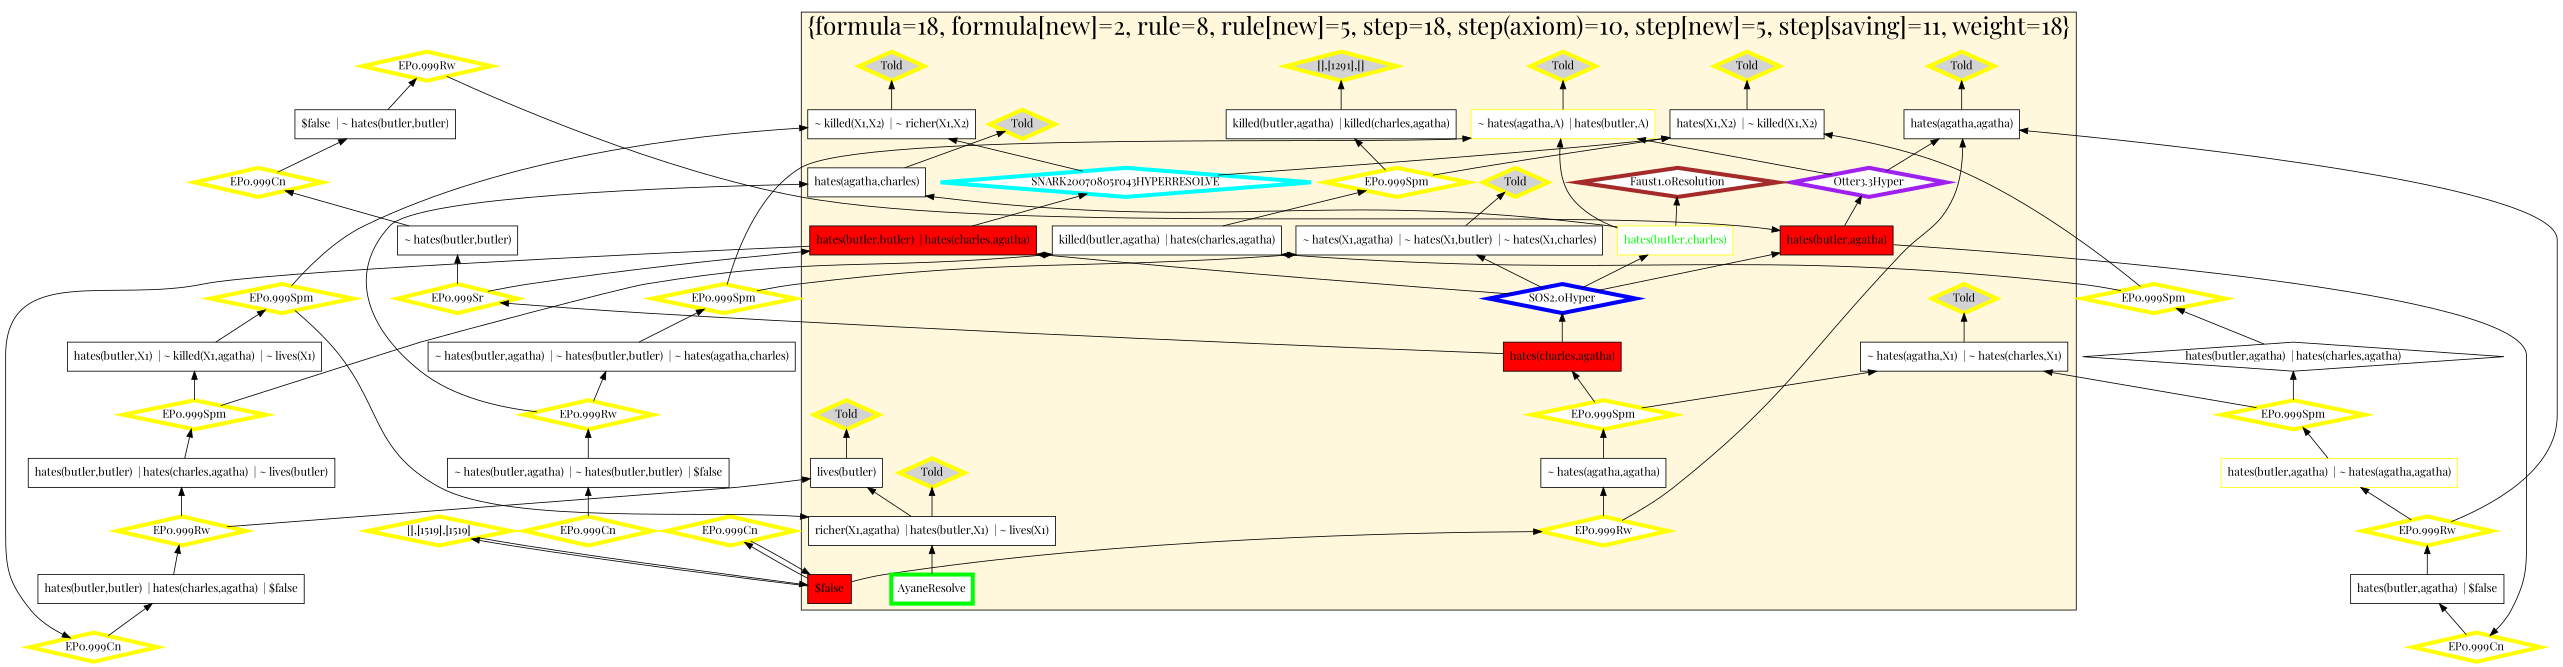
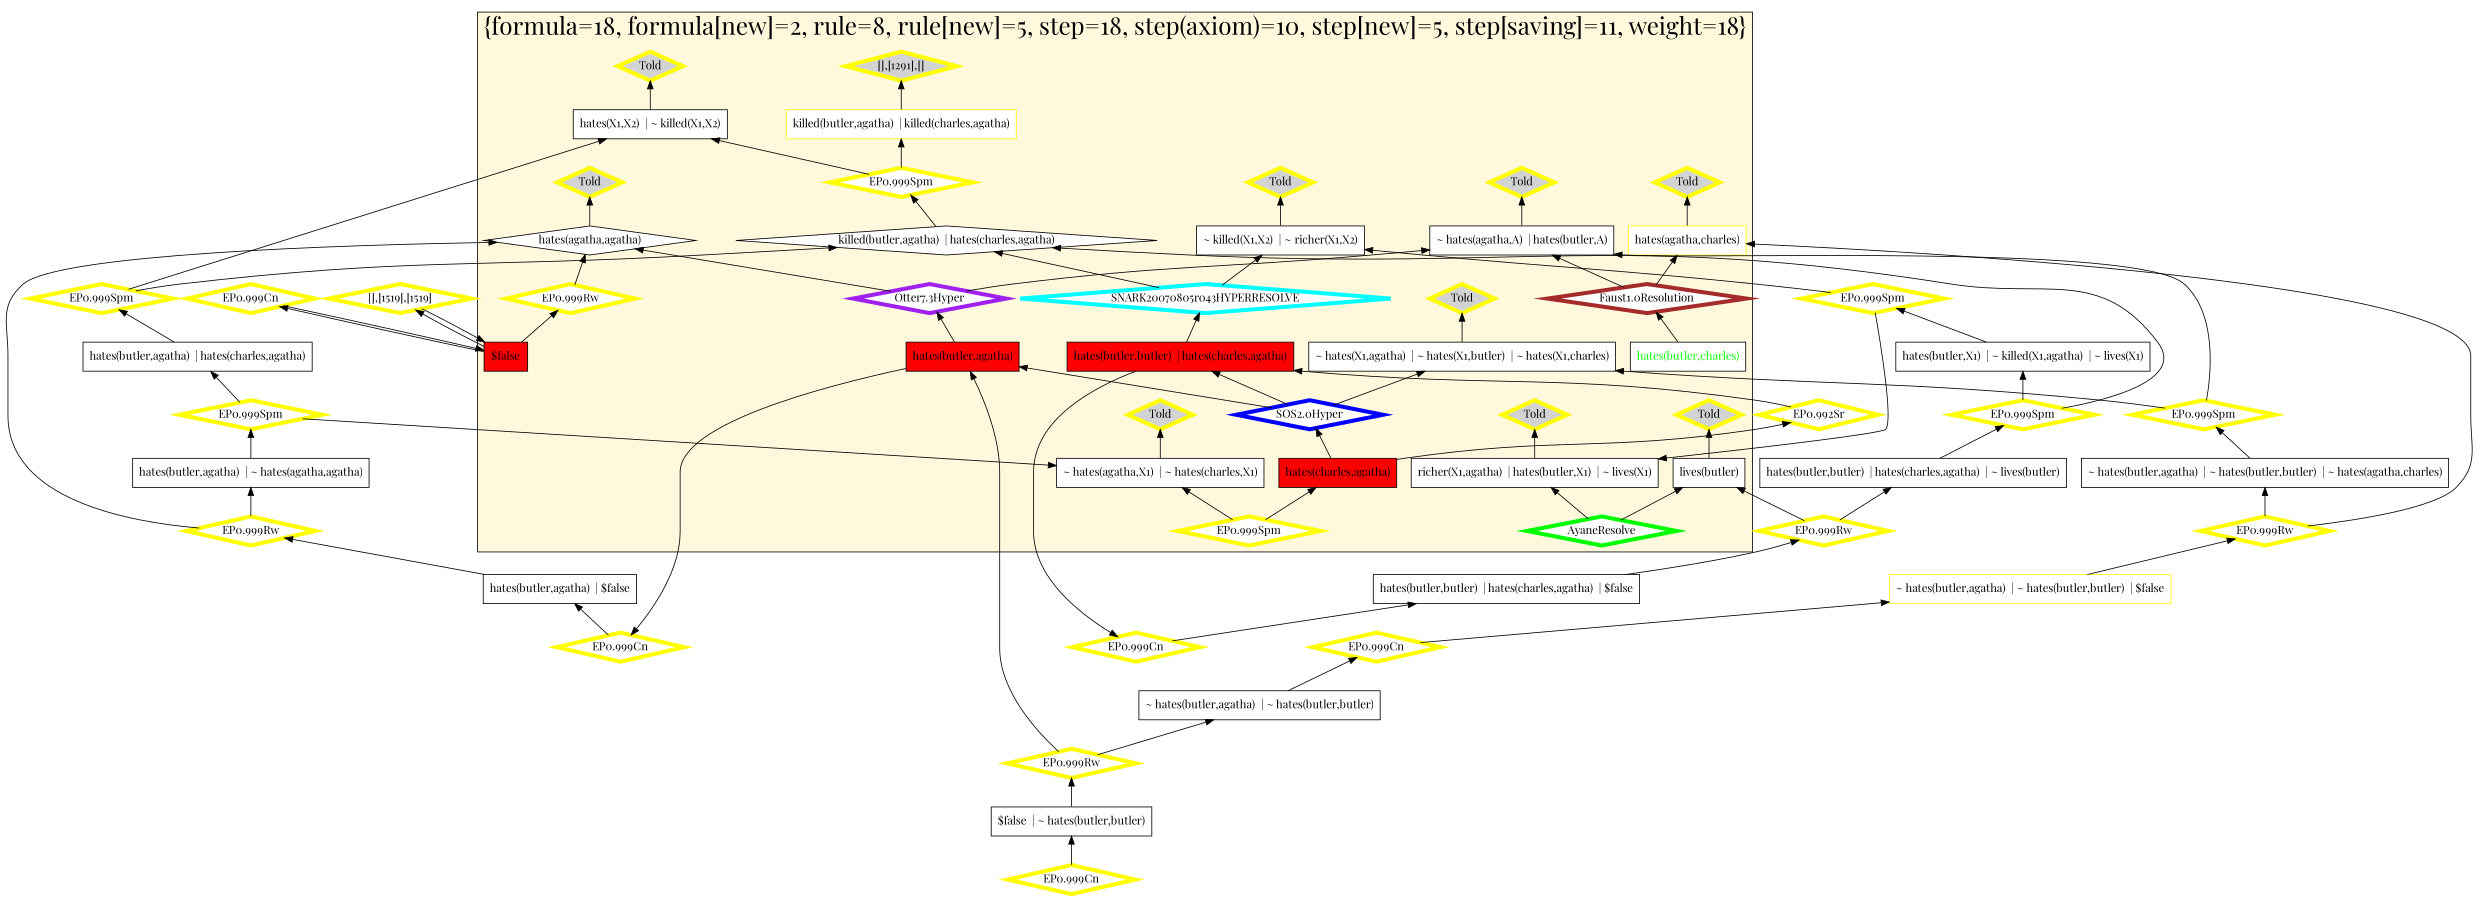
(1341, 124) -> (901, 124)
(1563, 124) -> (1522, 240)
(1962, 124) -> (590, 240)
(1440, 159) -> (1081, 271)
(867, 182) -> (1687, 240)
(1869, 182) -> (930, 299)
(1573, 199) -> (1595, 274)
(1258, 211) -> (1667, 270)
(458, 240) -> none
(1167, 240) -> (946, 240)
(1675, 240) -> (1688, 357)
(1611, 273) -> none
(458, 299) -> (1819, 415)
(2293, 357) -> (198, 357)
(588, 473) -> (2030, 589)
(1603, 473) -> none
(2339, 473) -> (251, 473)
(893, 504) -> (1648, 506)
(932, 589) -> (1602, 531)
none -> (1260, 705)
